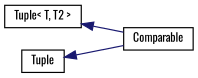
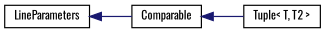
(108, 29) -> (229, 16)
(43, 61) -> (47, 16)
